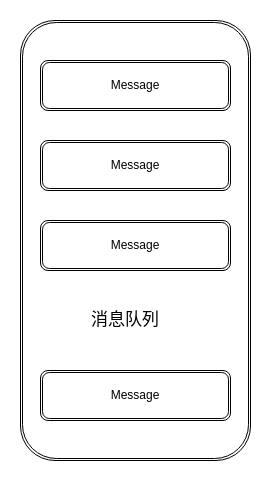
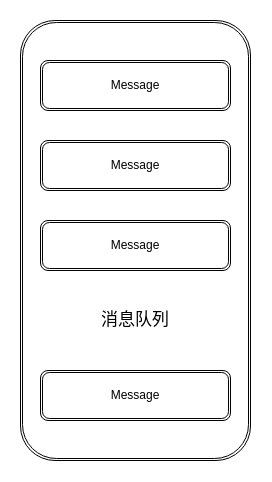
(126, 321) -> (136, 321)
